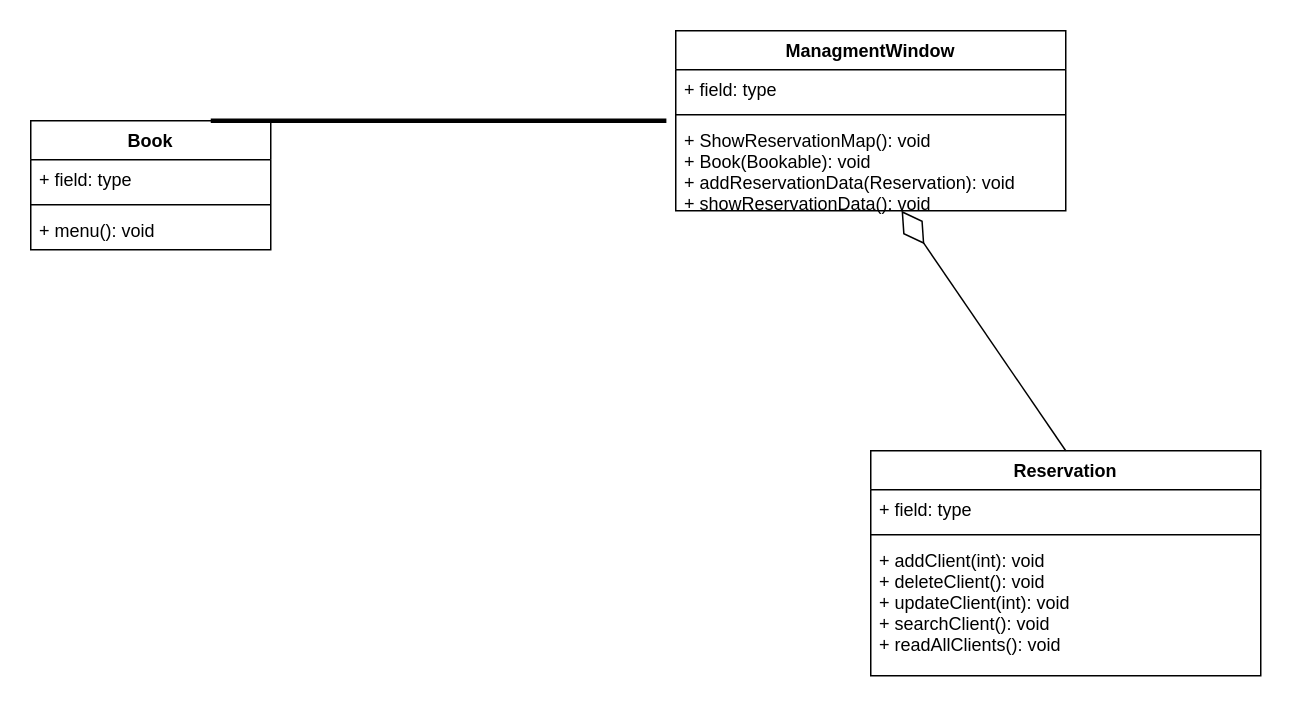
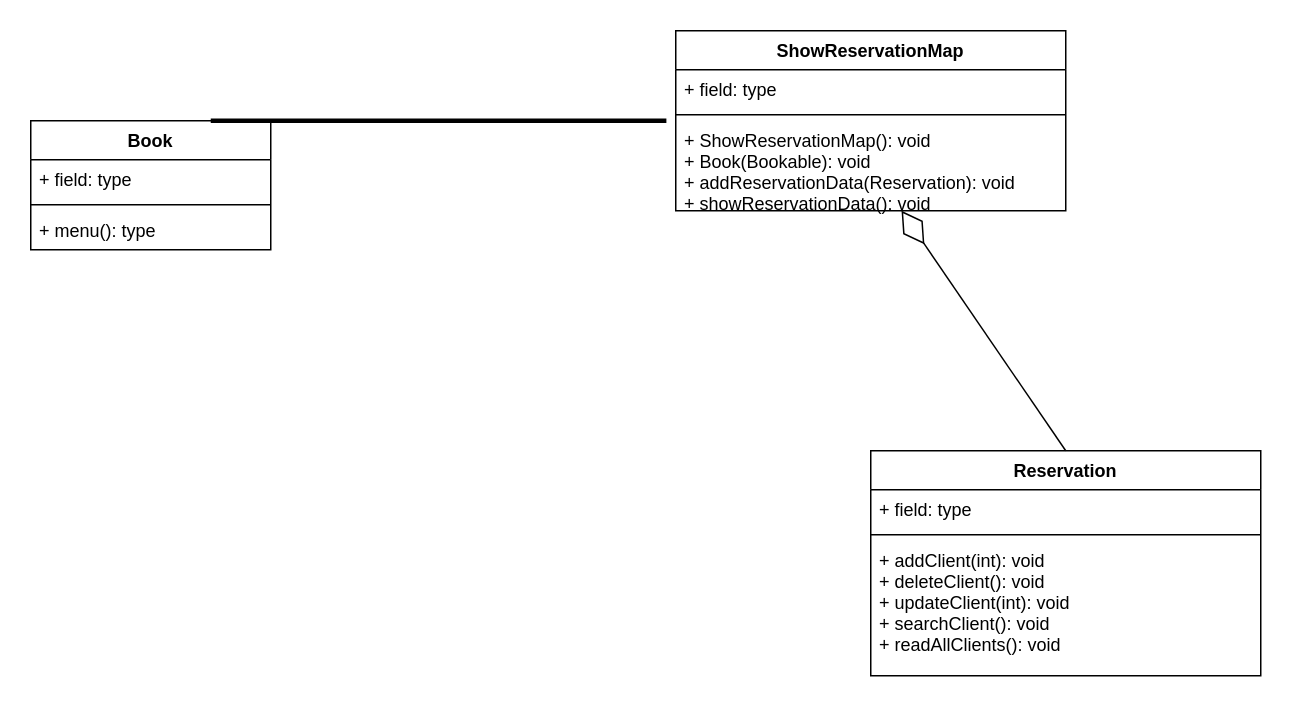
(870, 51) -> (870, 51)
(100, 231) -> (103, 231)
